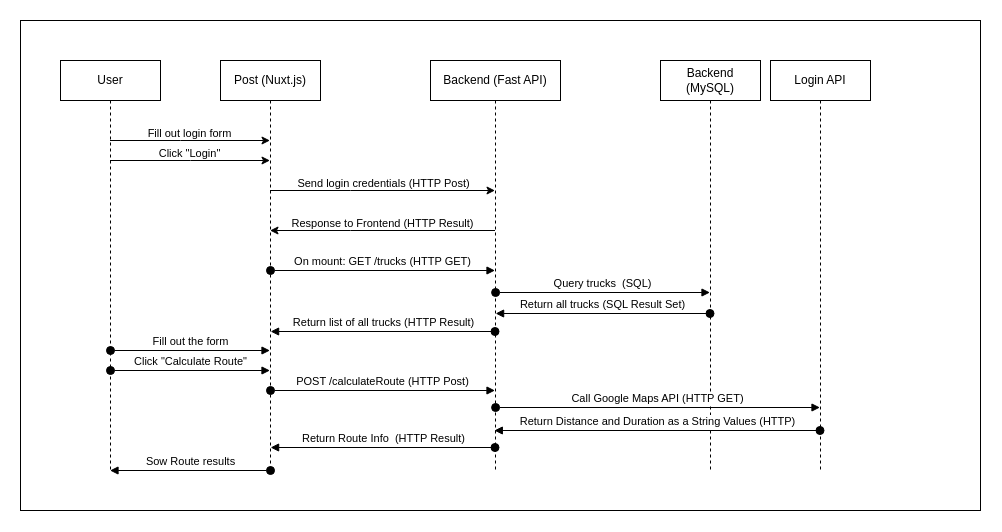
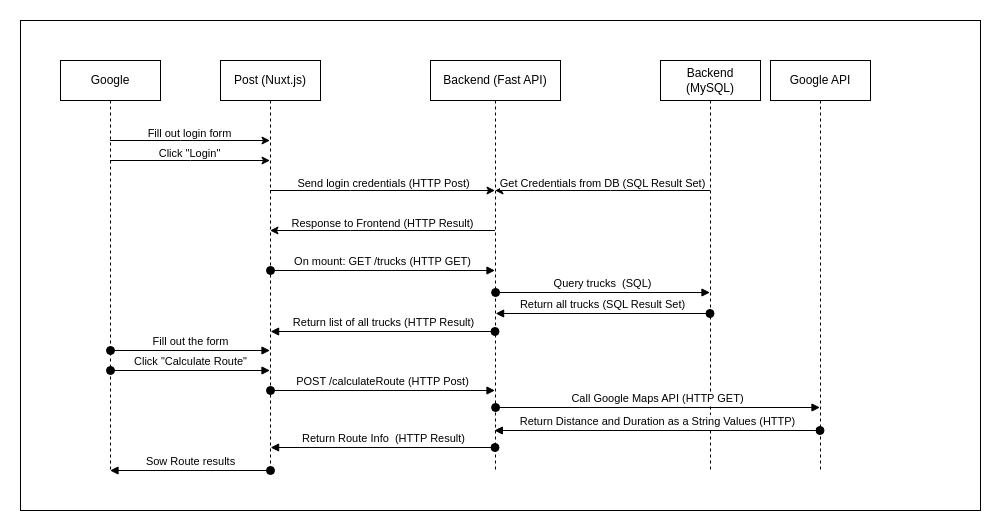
(111, 81) -> (111, 81)
(821, 81) -> (821, 81)
none -> (604, 191)
